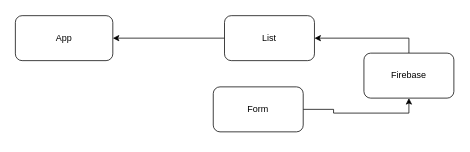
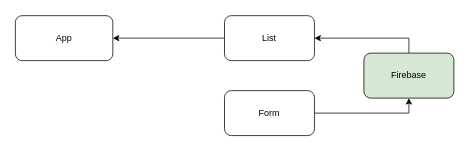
(409, 75) -> (409, 75)
(258, 109) -> (270, 113)
